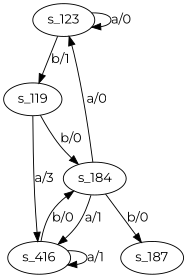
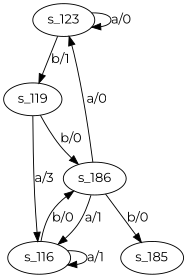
(95, 179) -> (95, 179)
(39, 258) -> (39, 258)
(152, 258) -> (152, 258)
